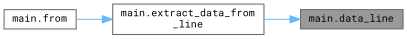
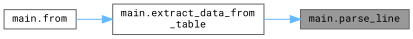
(188, 19) -> (188, 19)
(352, 19) -> (355, 19)
